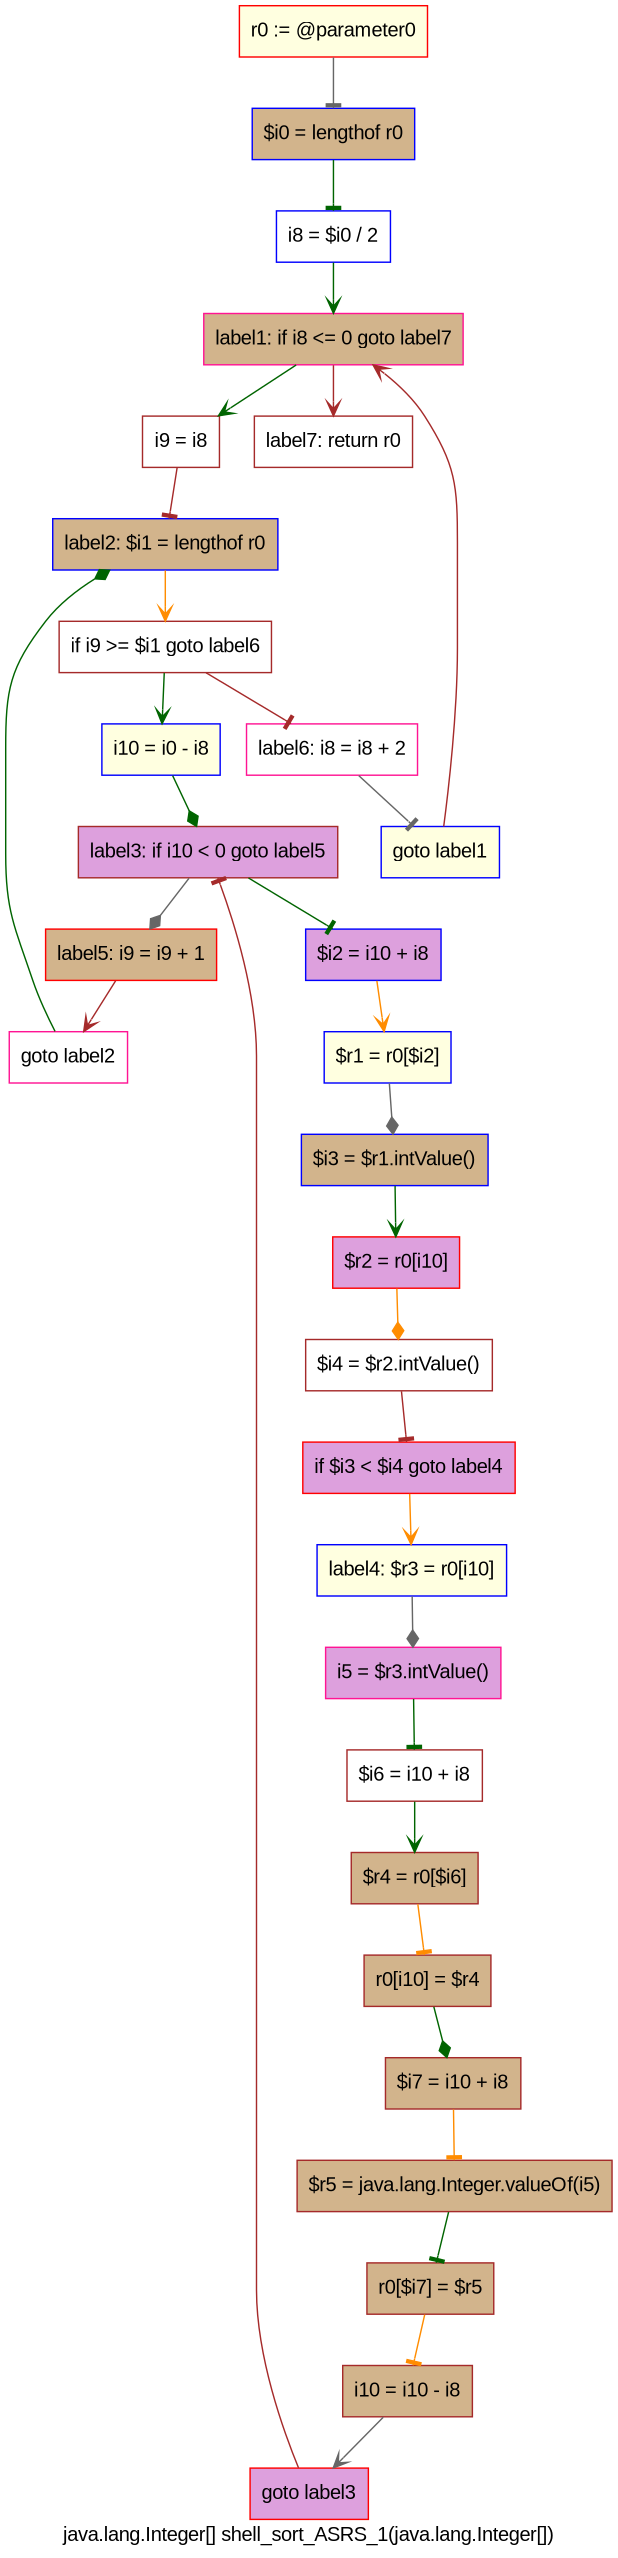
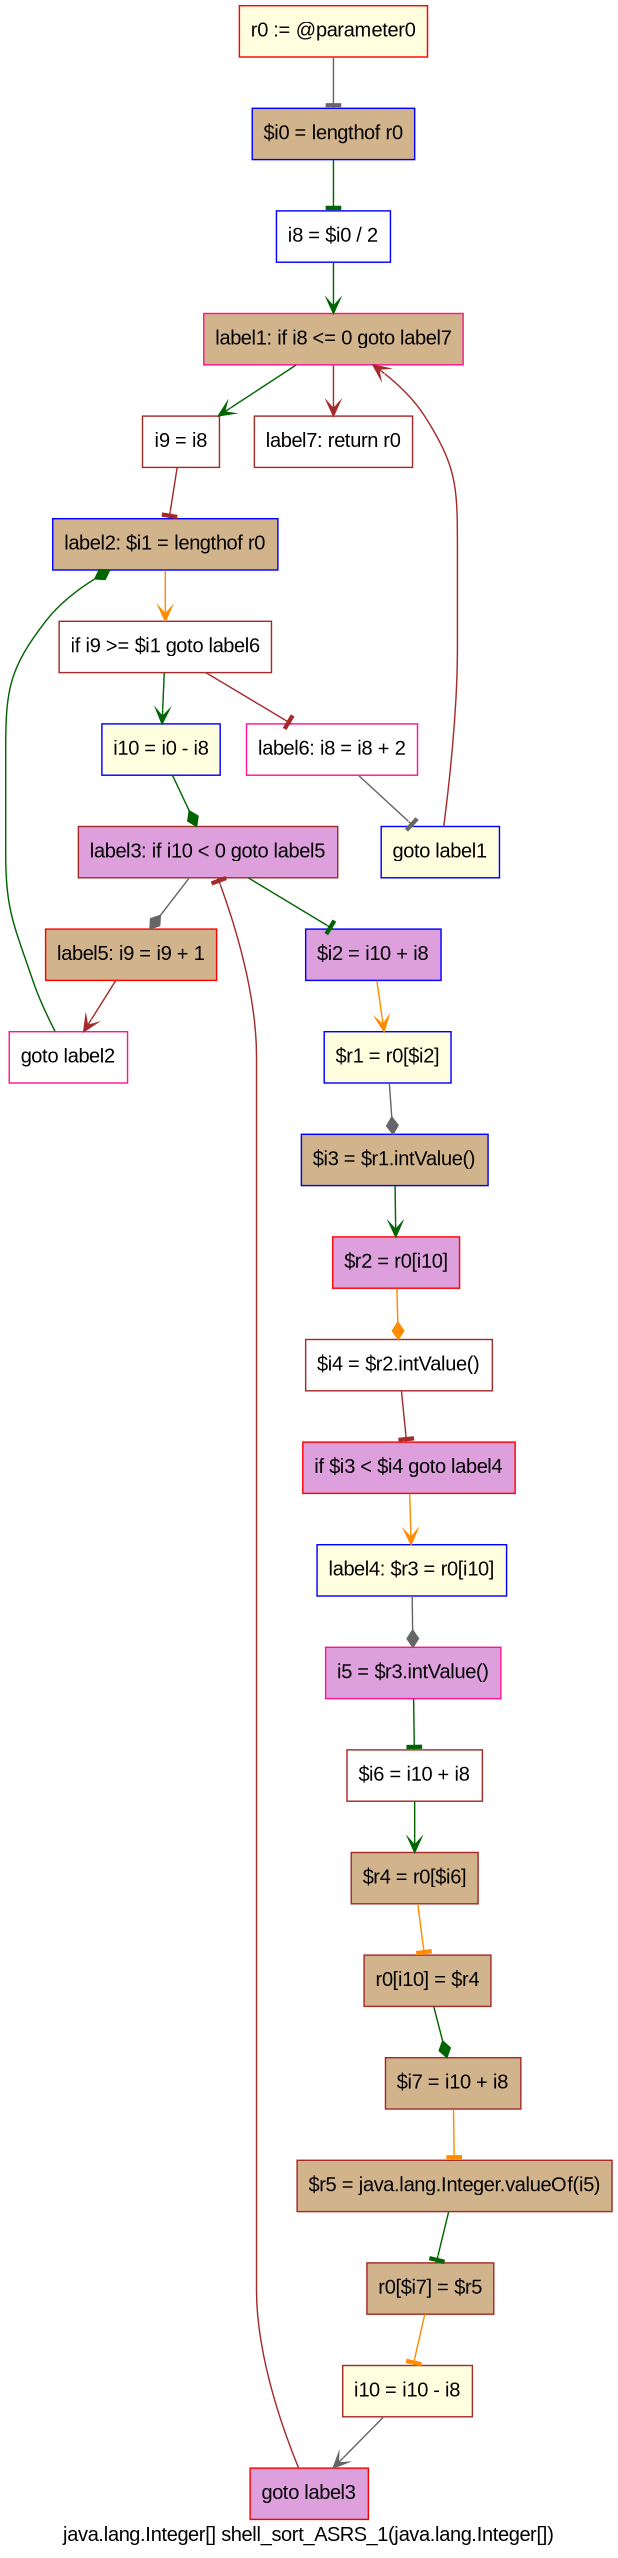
(408, 2391) -> (408, 2391)
